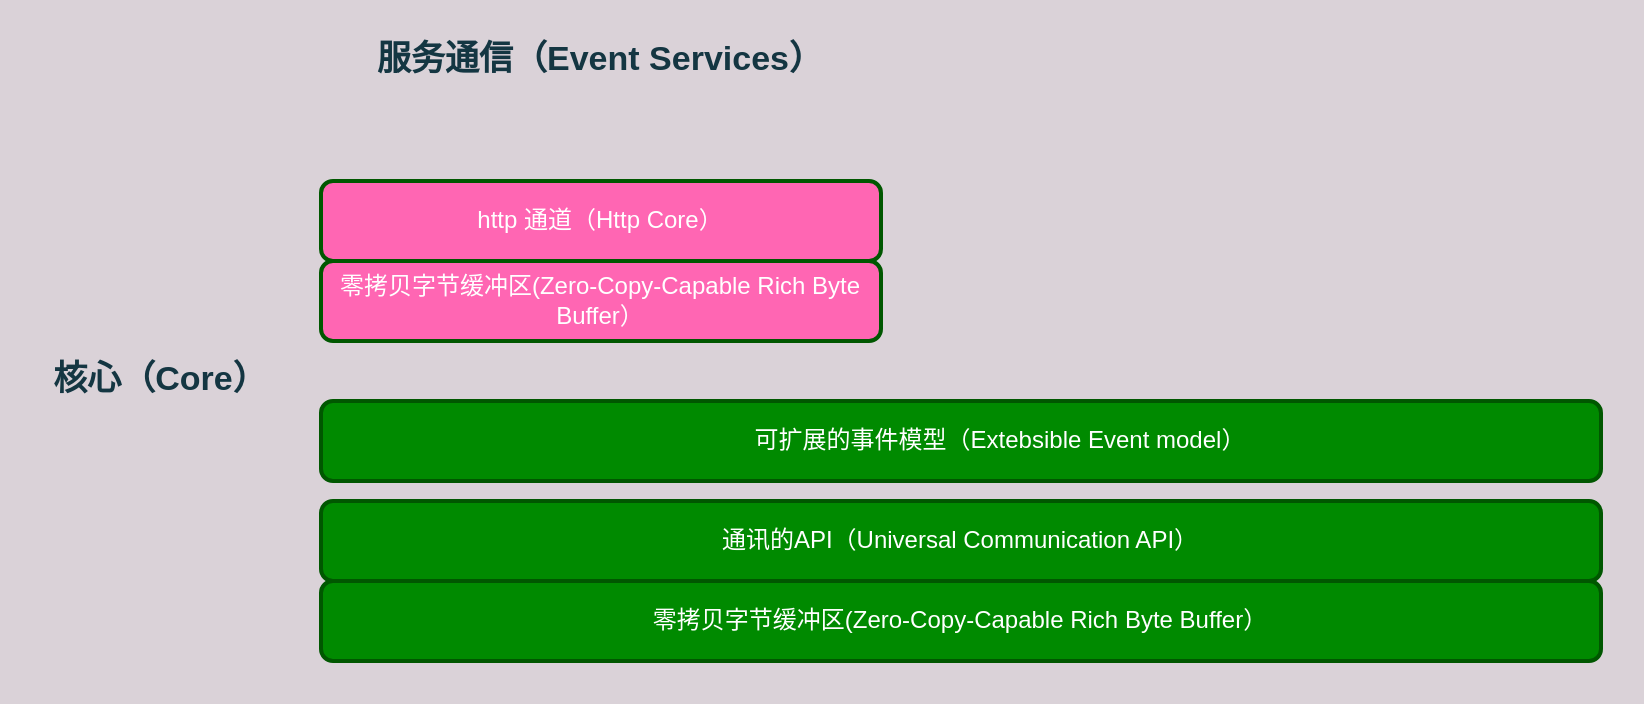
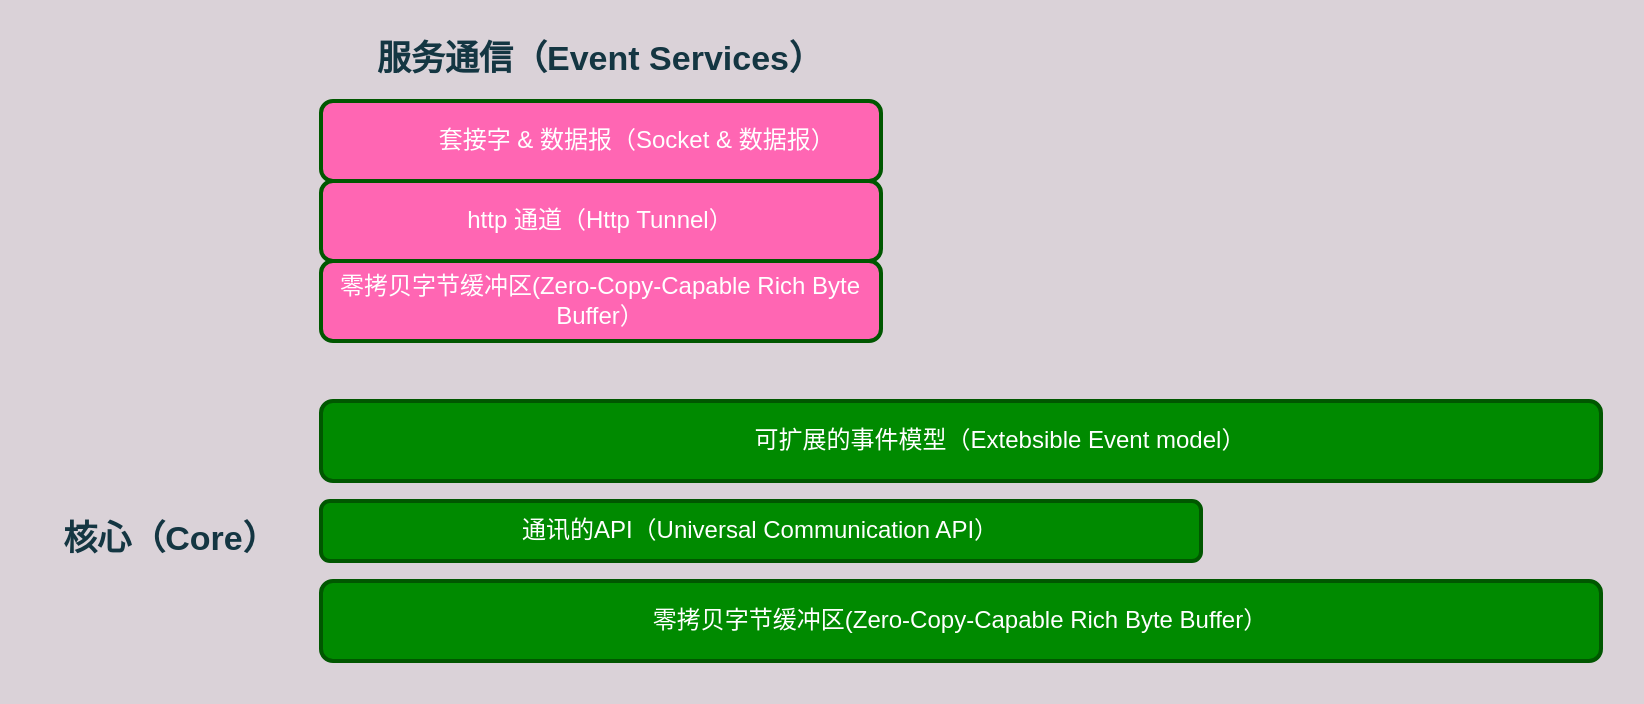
none -> (601, 141)
(601, 221) -> (601, 221)
(161, 381) -> (171, 541)
(961, 541) -> (761, 531)
